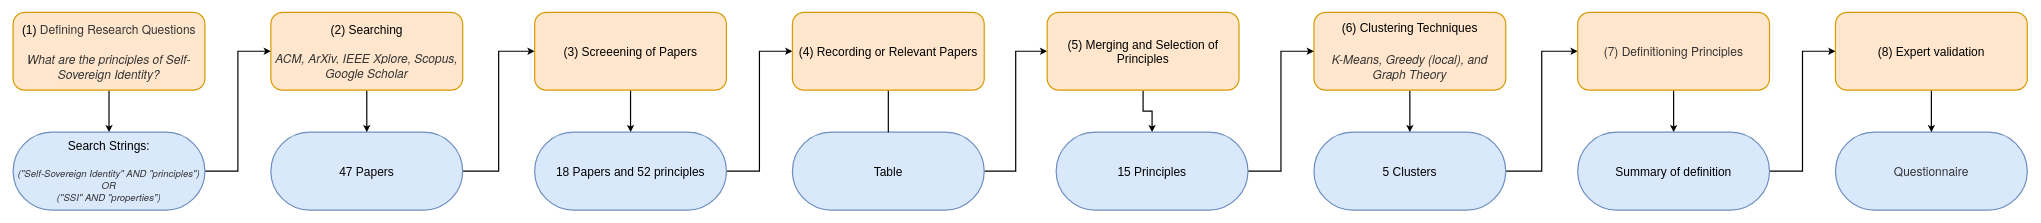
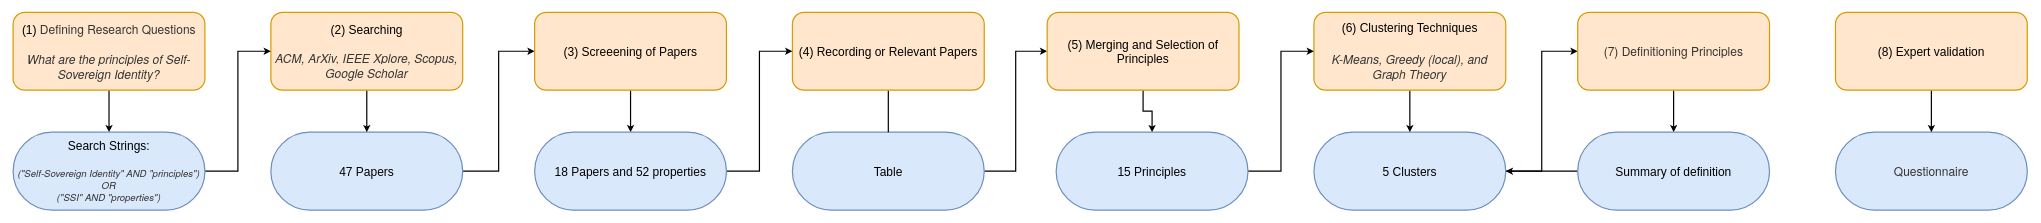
(1803, 114) -> (1561, 171)
(630, 171) -> (630, 171)
